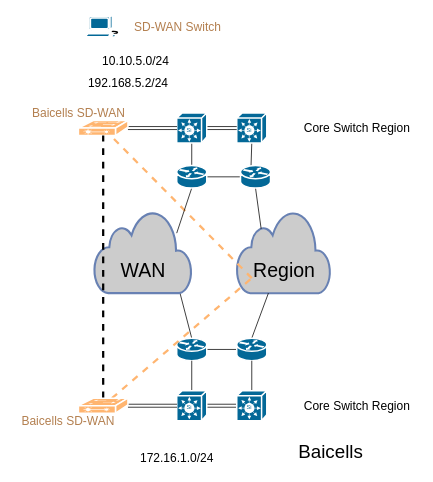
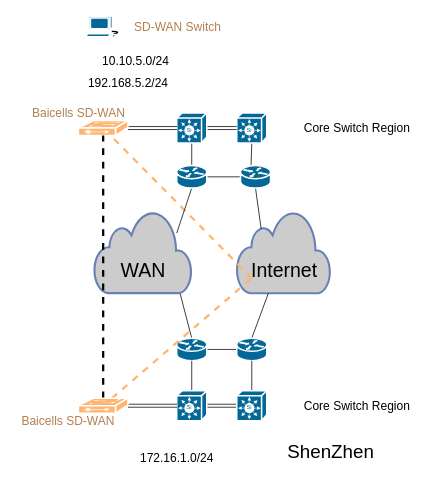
(284, 270) -> (284, 270)
(331, 450) -> (331, 450)
